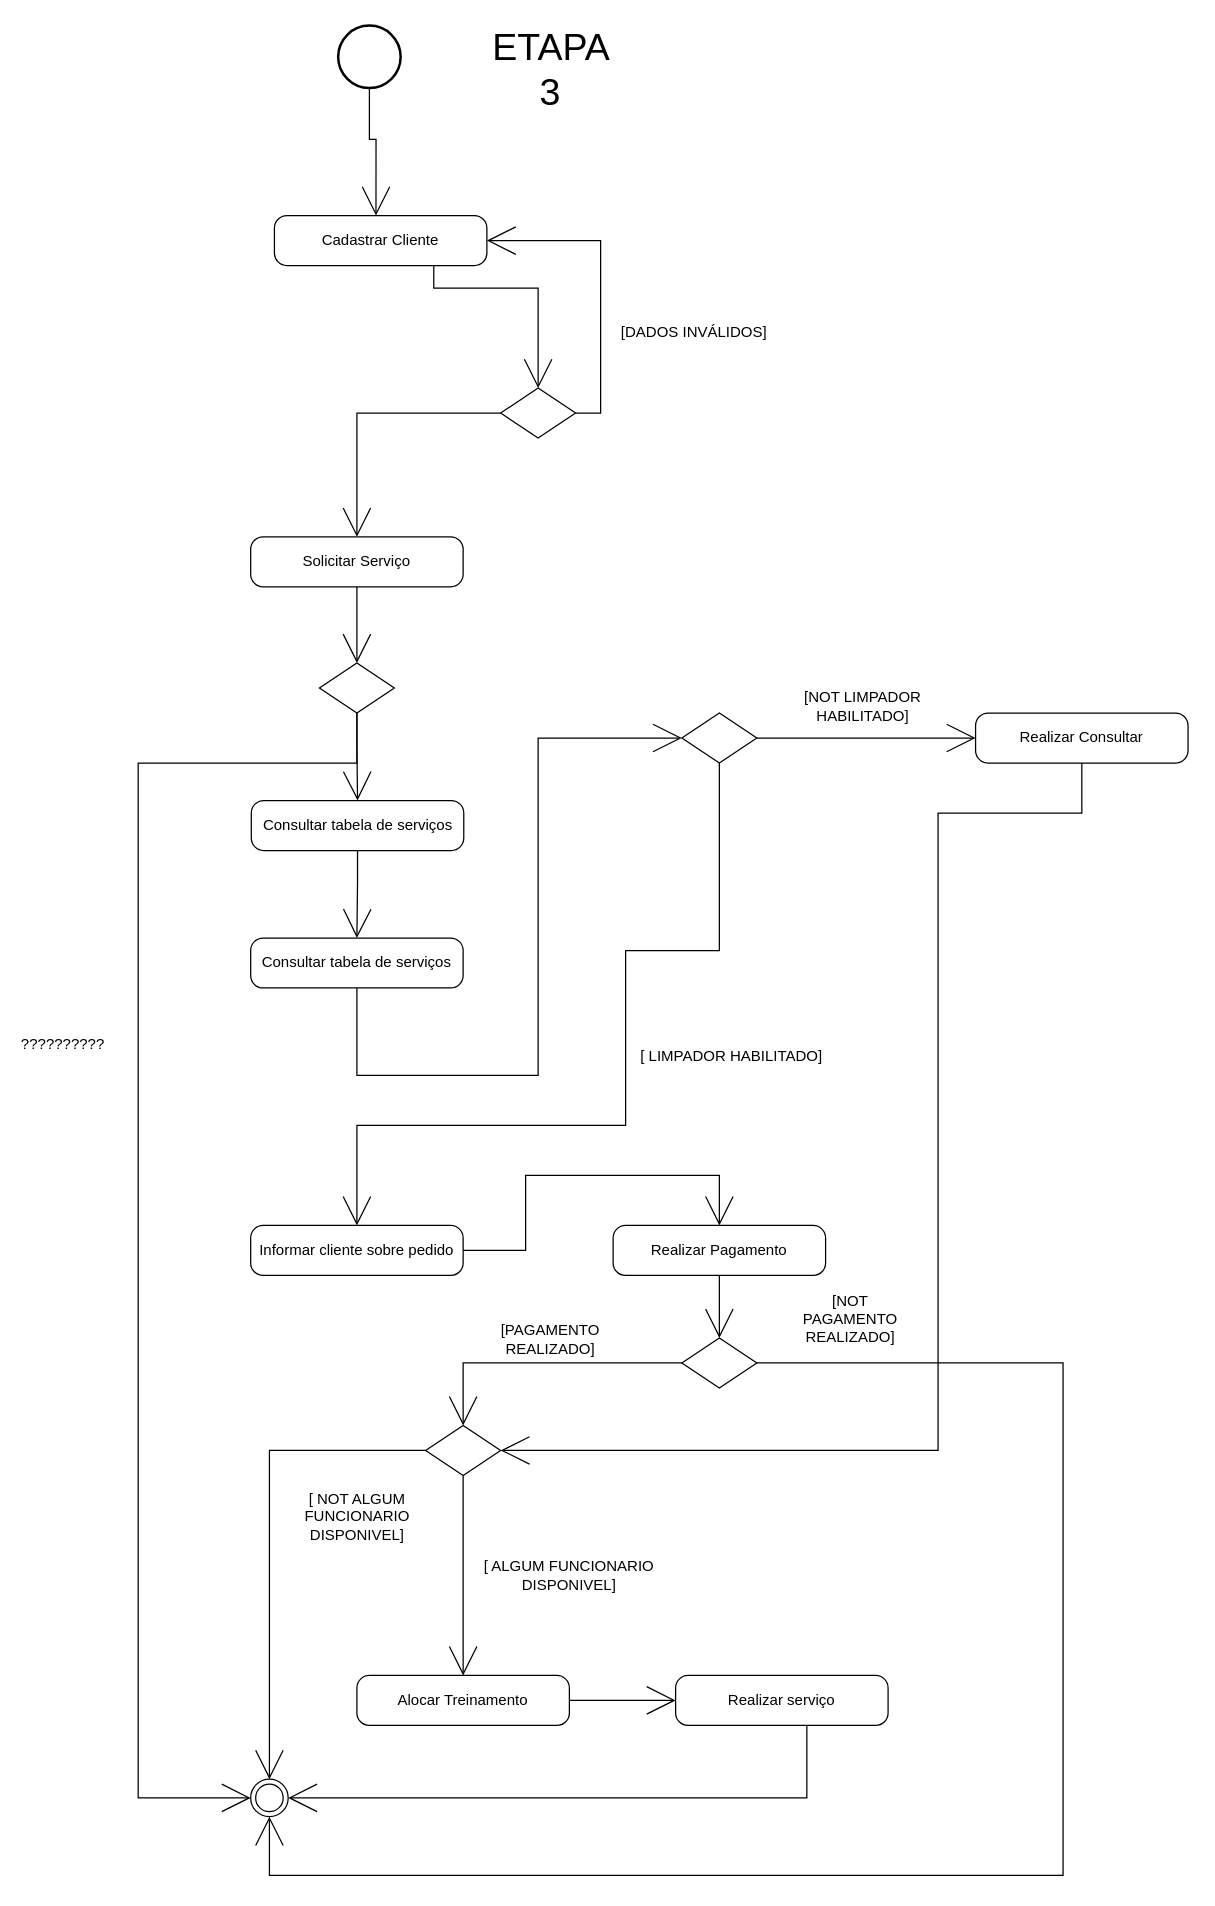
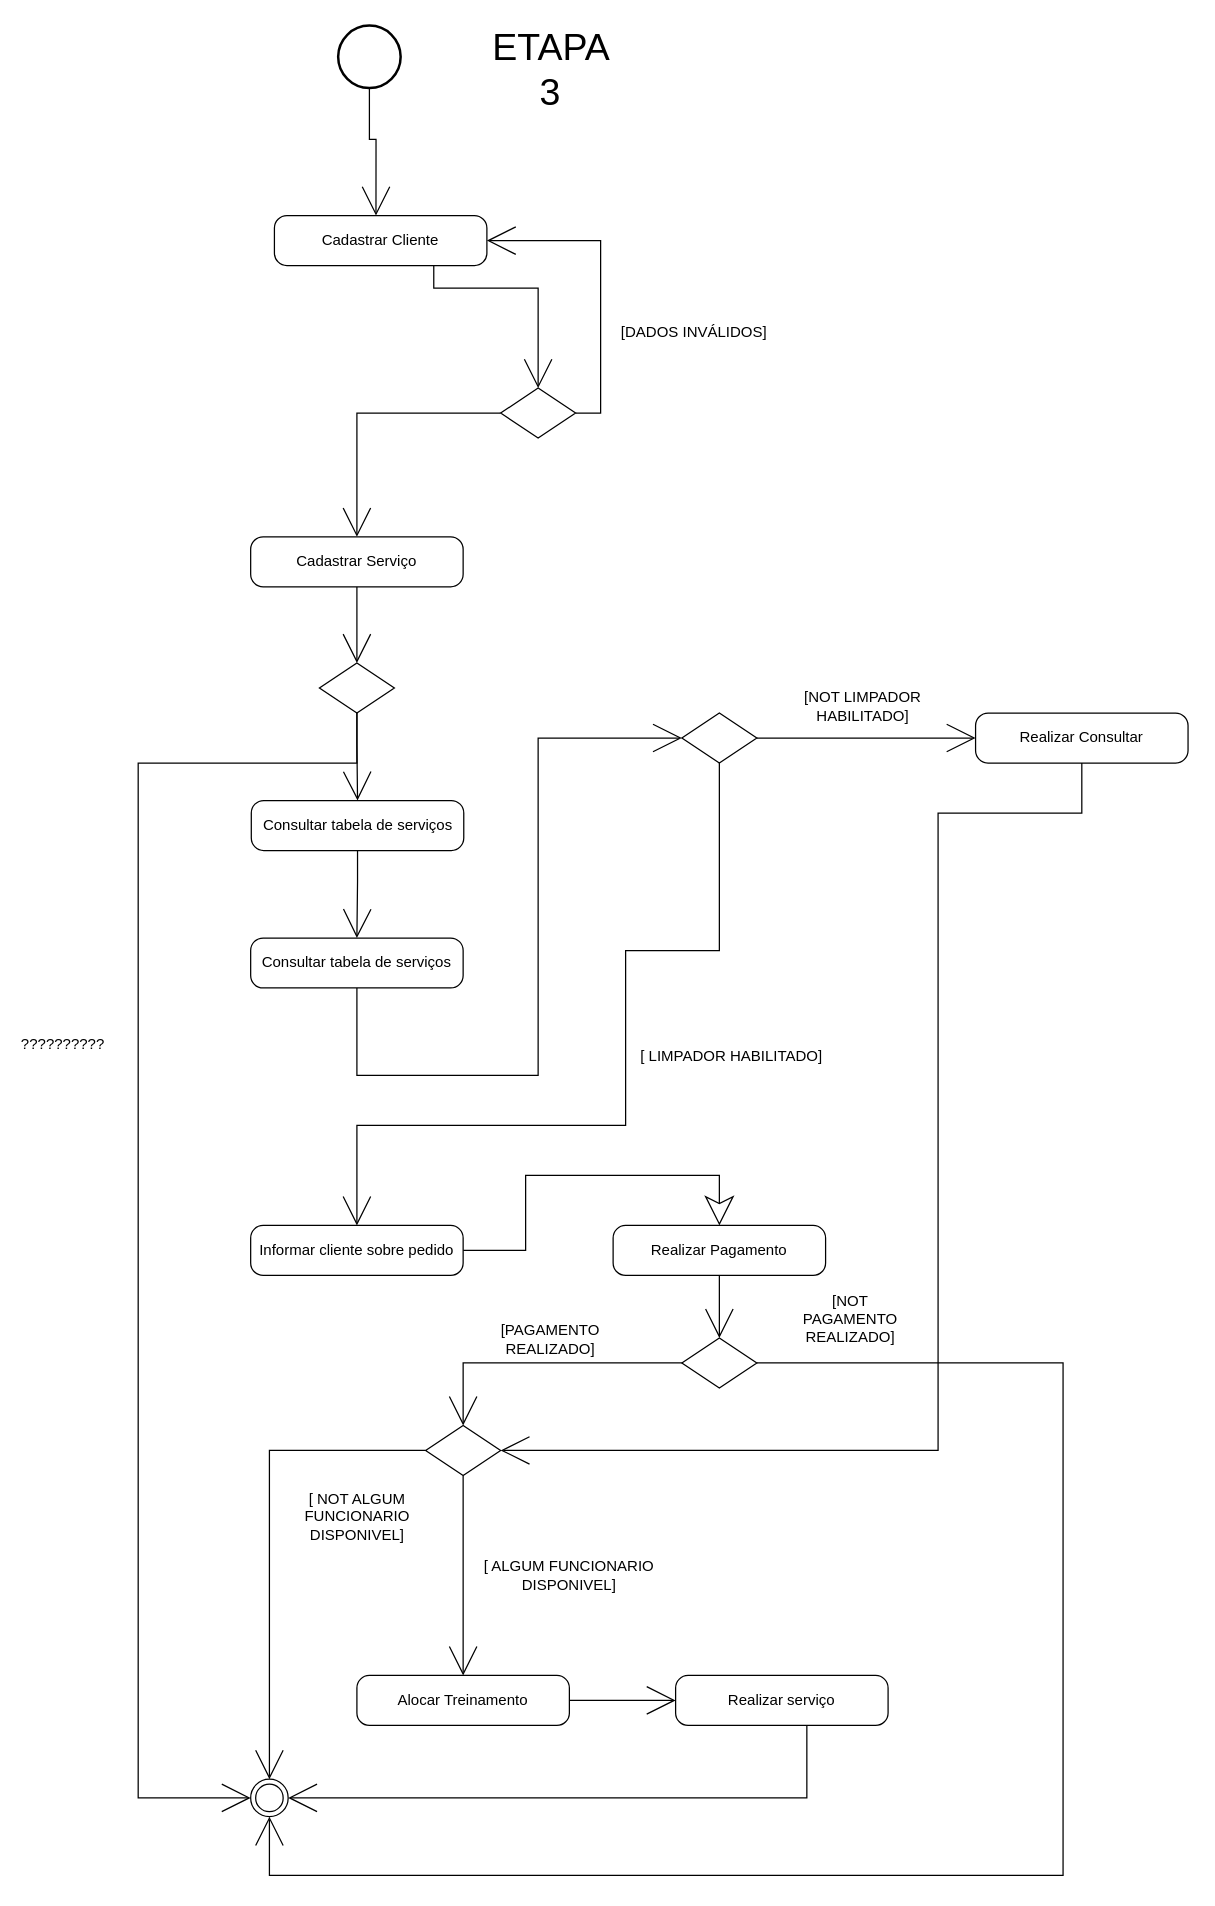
(357, 562) -> (357, 562)
(719, 1211) -> (719, 1202)
